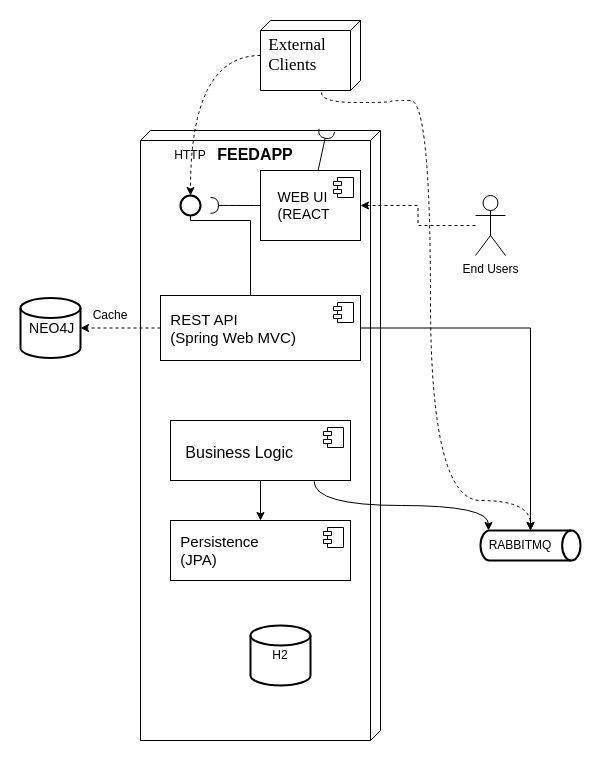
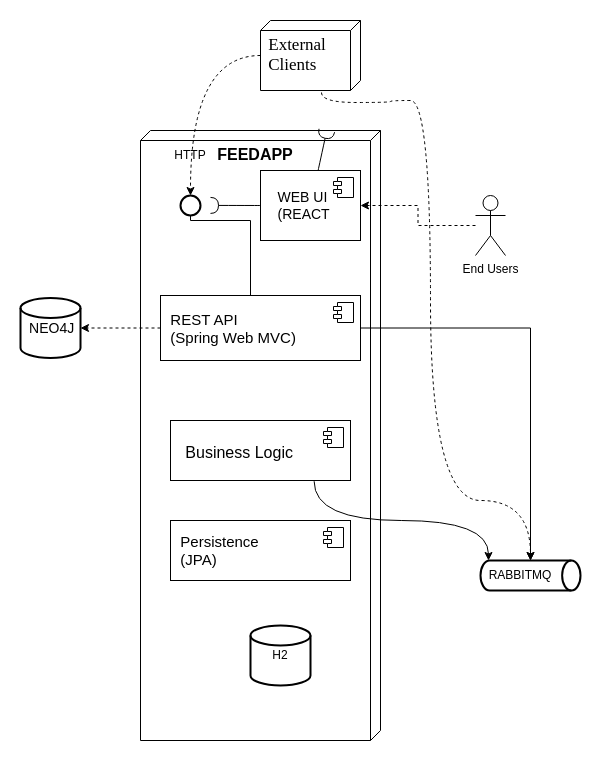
(111, 316) -> none
(261, 497) -> none
(531, 546) -> (531, 576)
